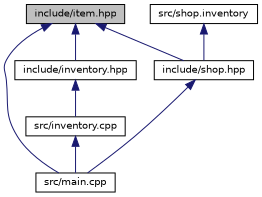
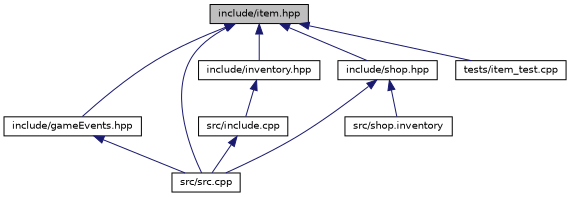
(204, 47) -> (394, 103)
none -> (511, 70)
none -> (73, 126)
(76, 126) -> (243, 126)
(76, 183) -> (206, 183)
